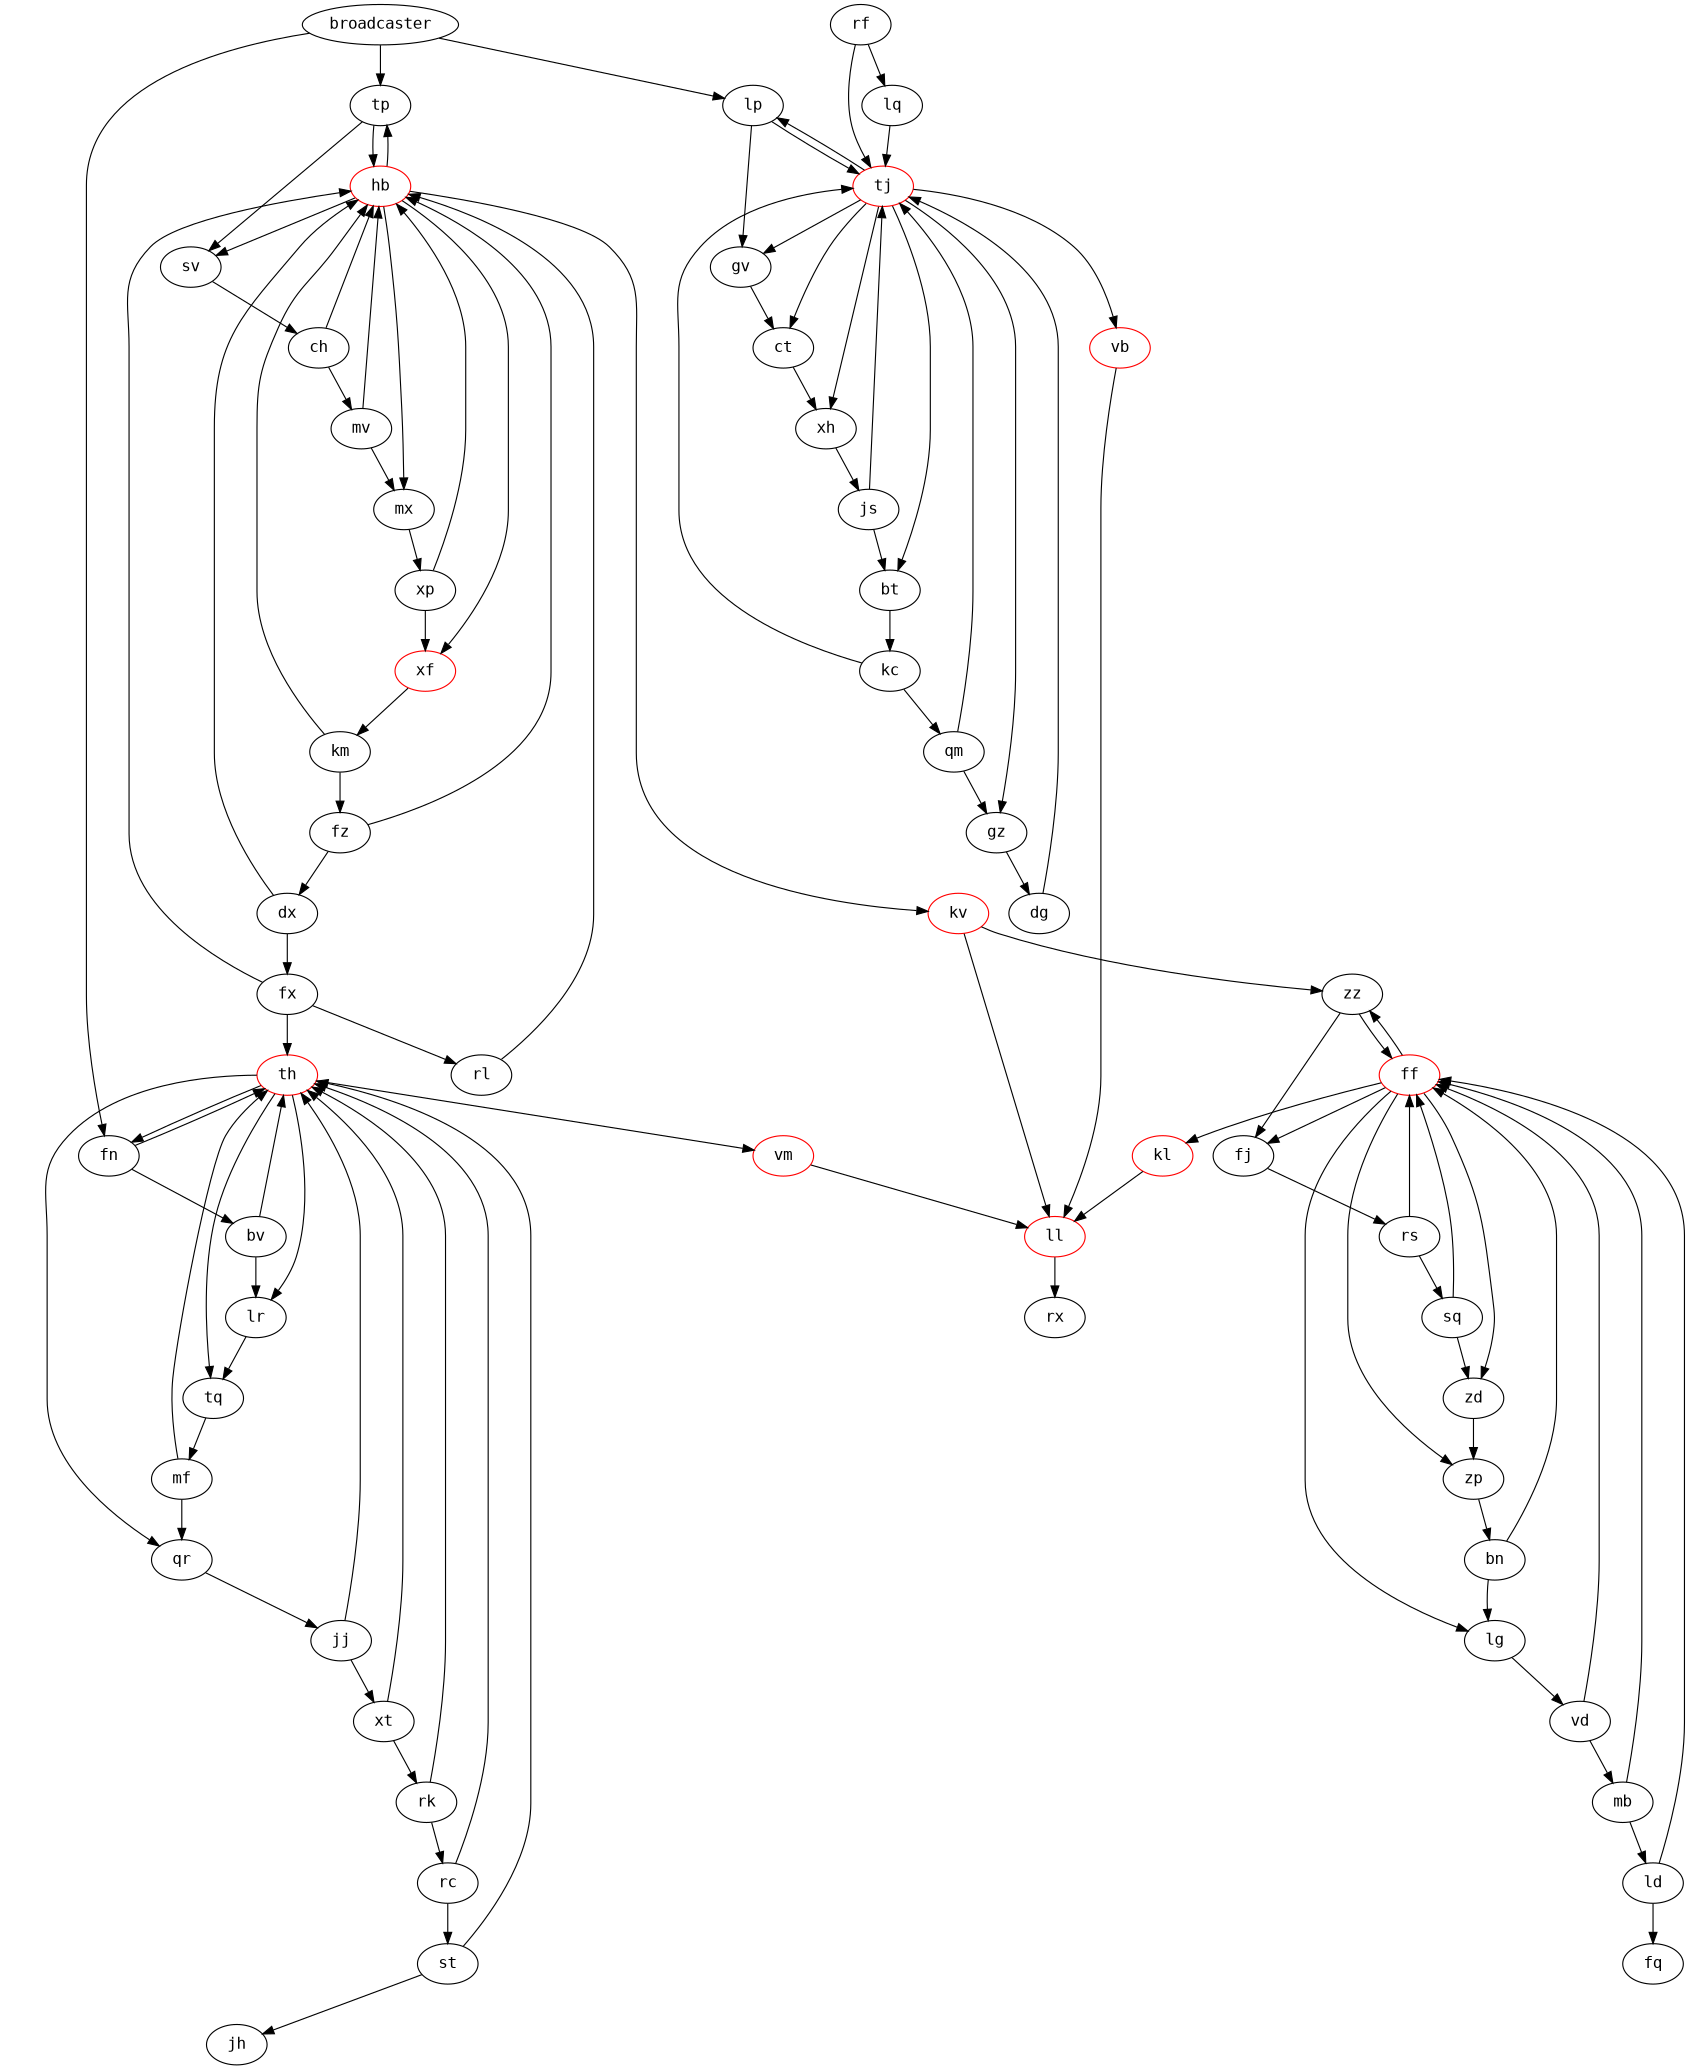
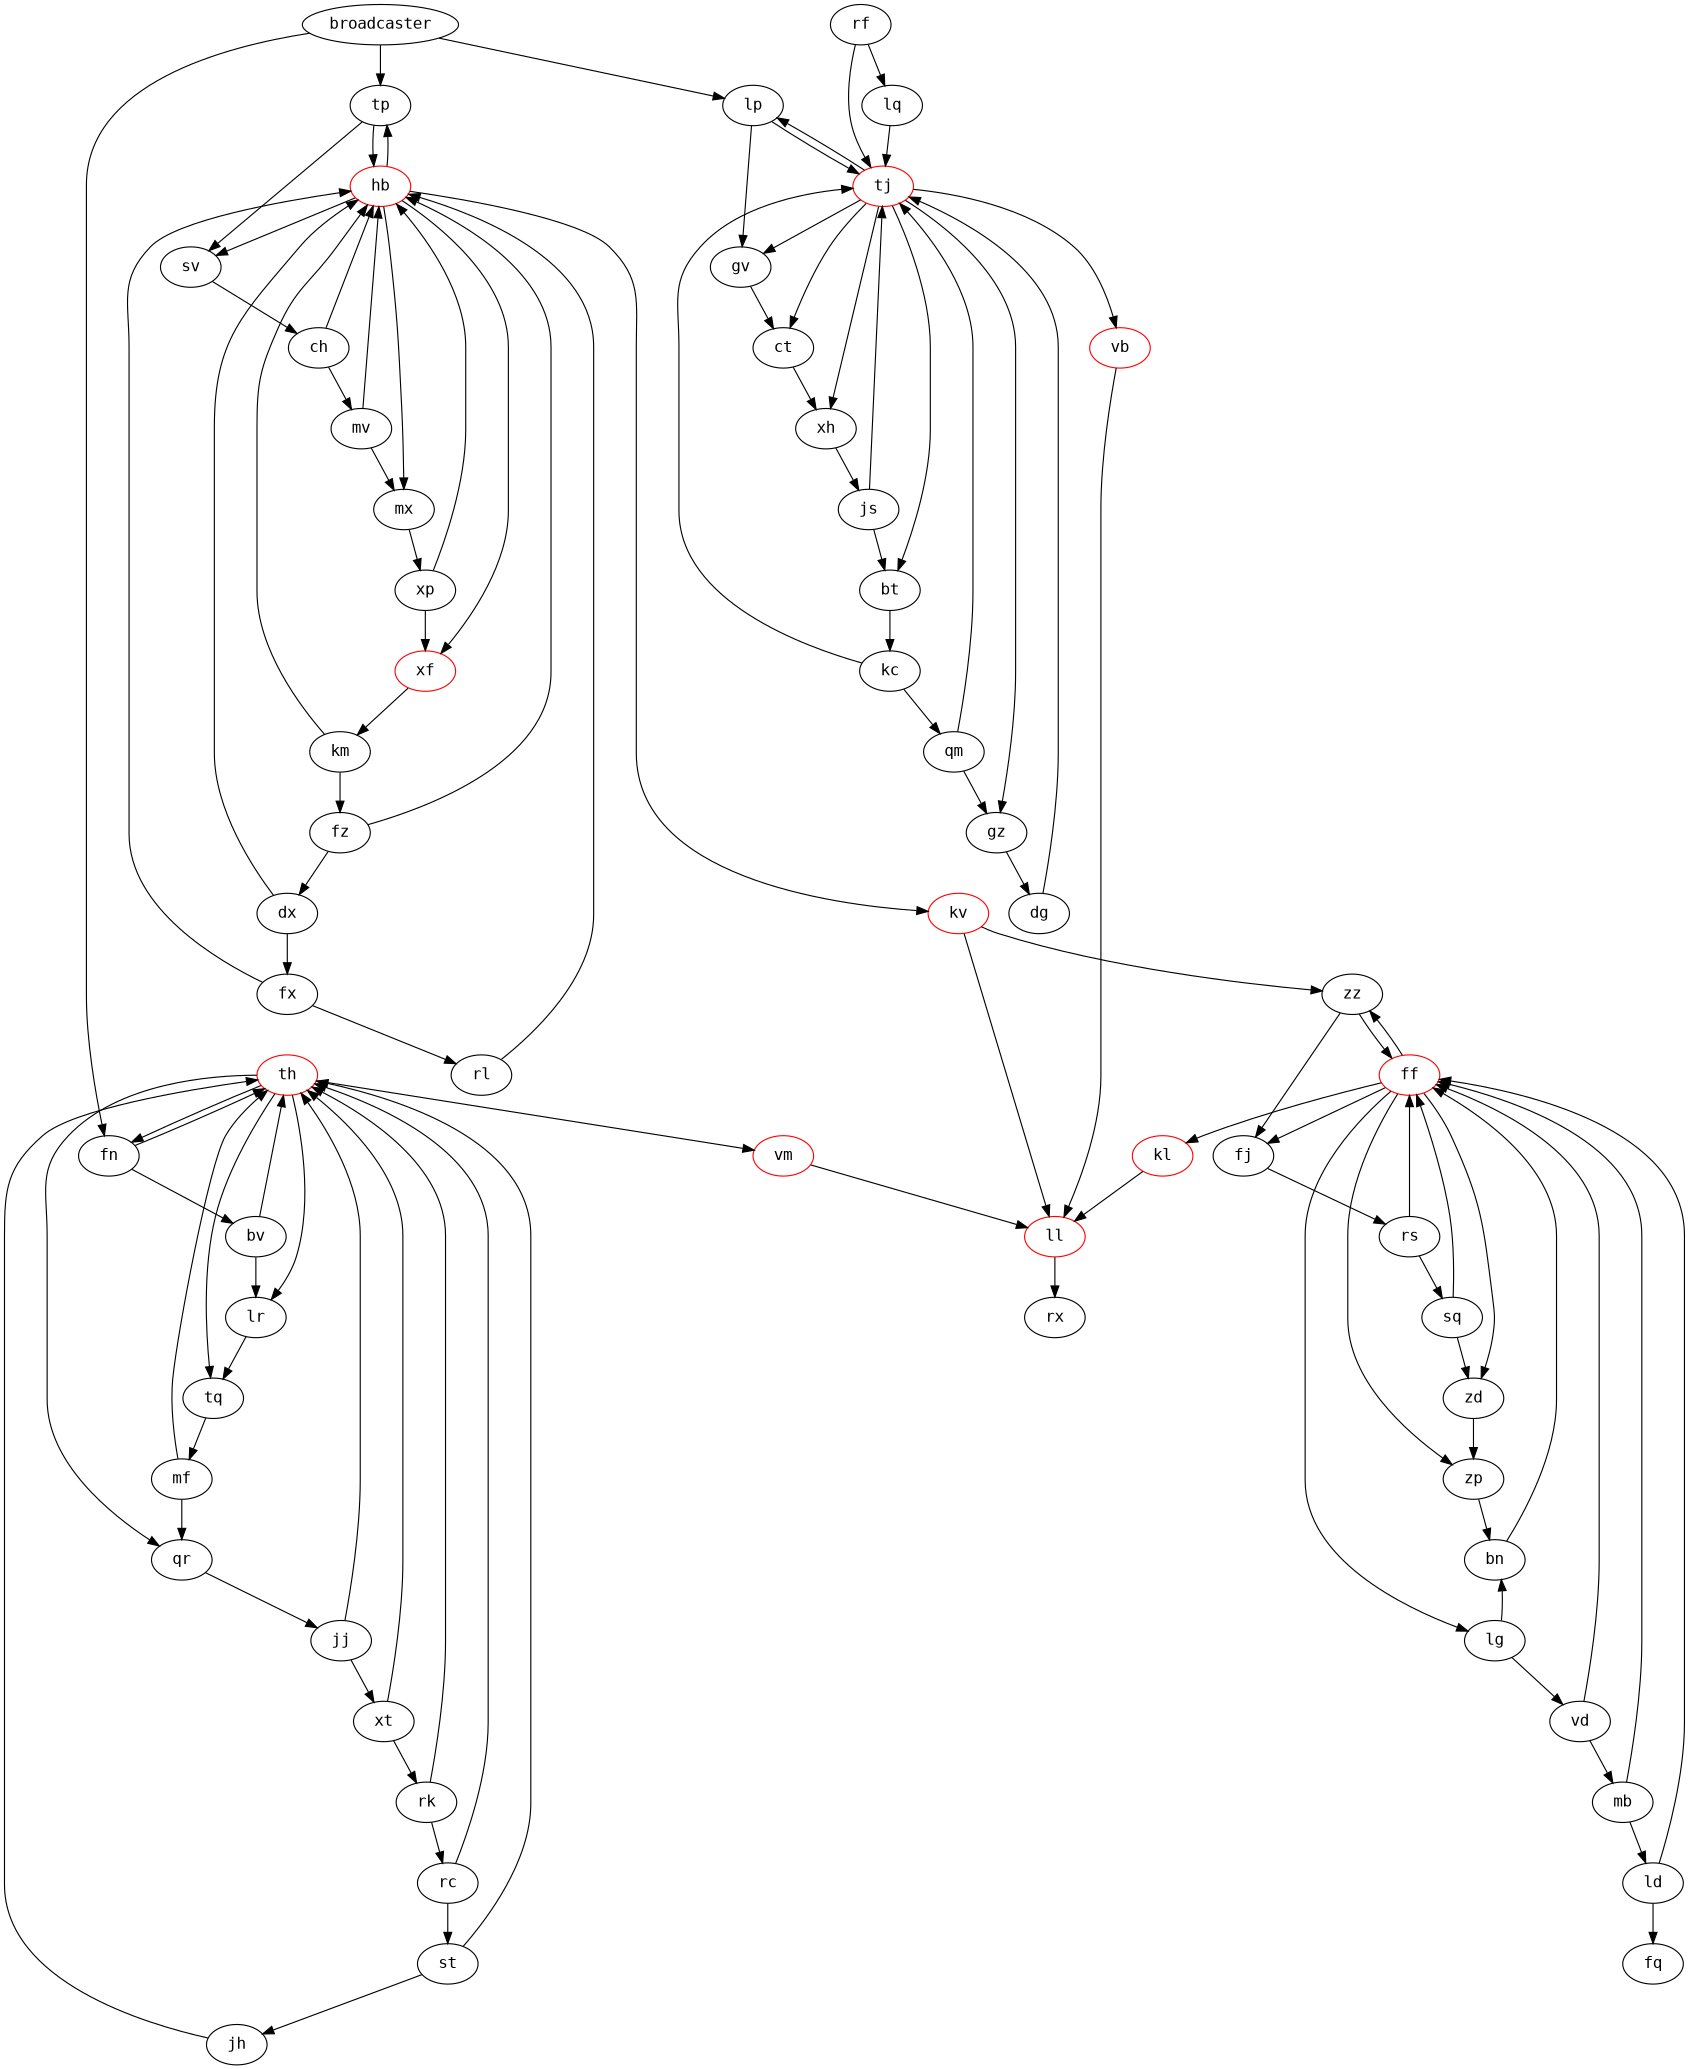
(287, 1029) -> (4, 1535)
(1487, 1594) -> (1502, 1606)
